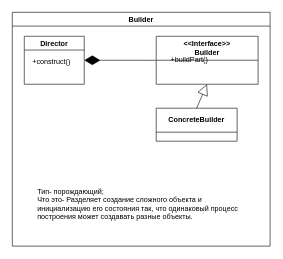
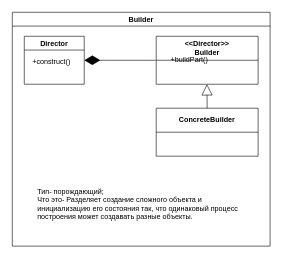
(207, 48) -> (207, 48)
(197, 125) -> (207, 132)
